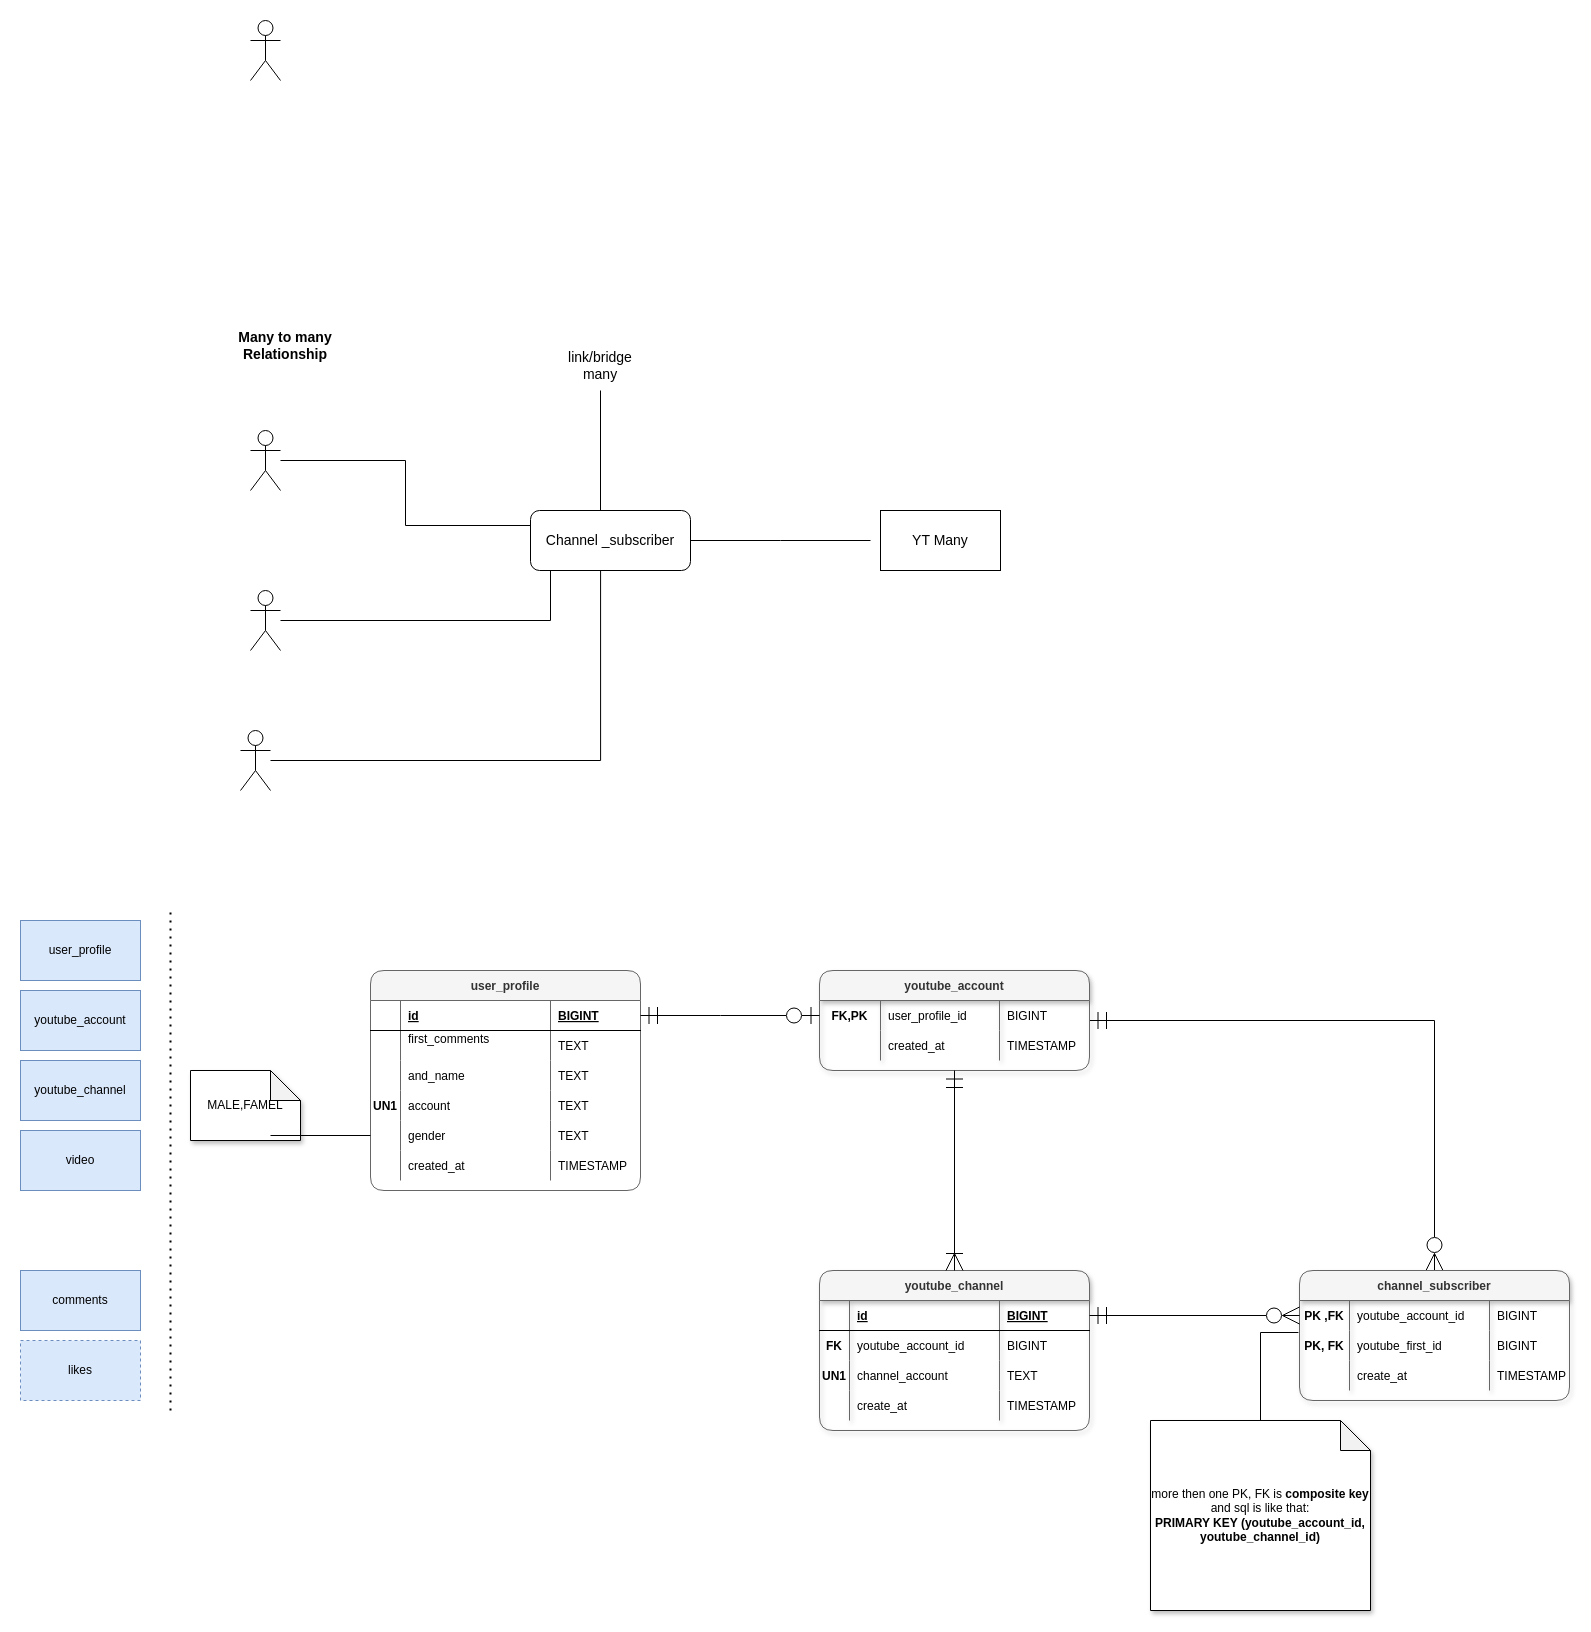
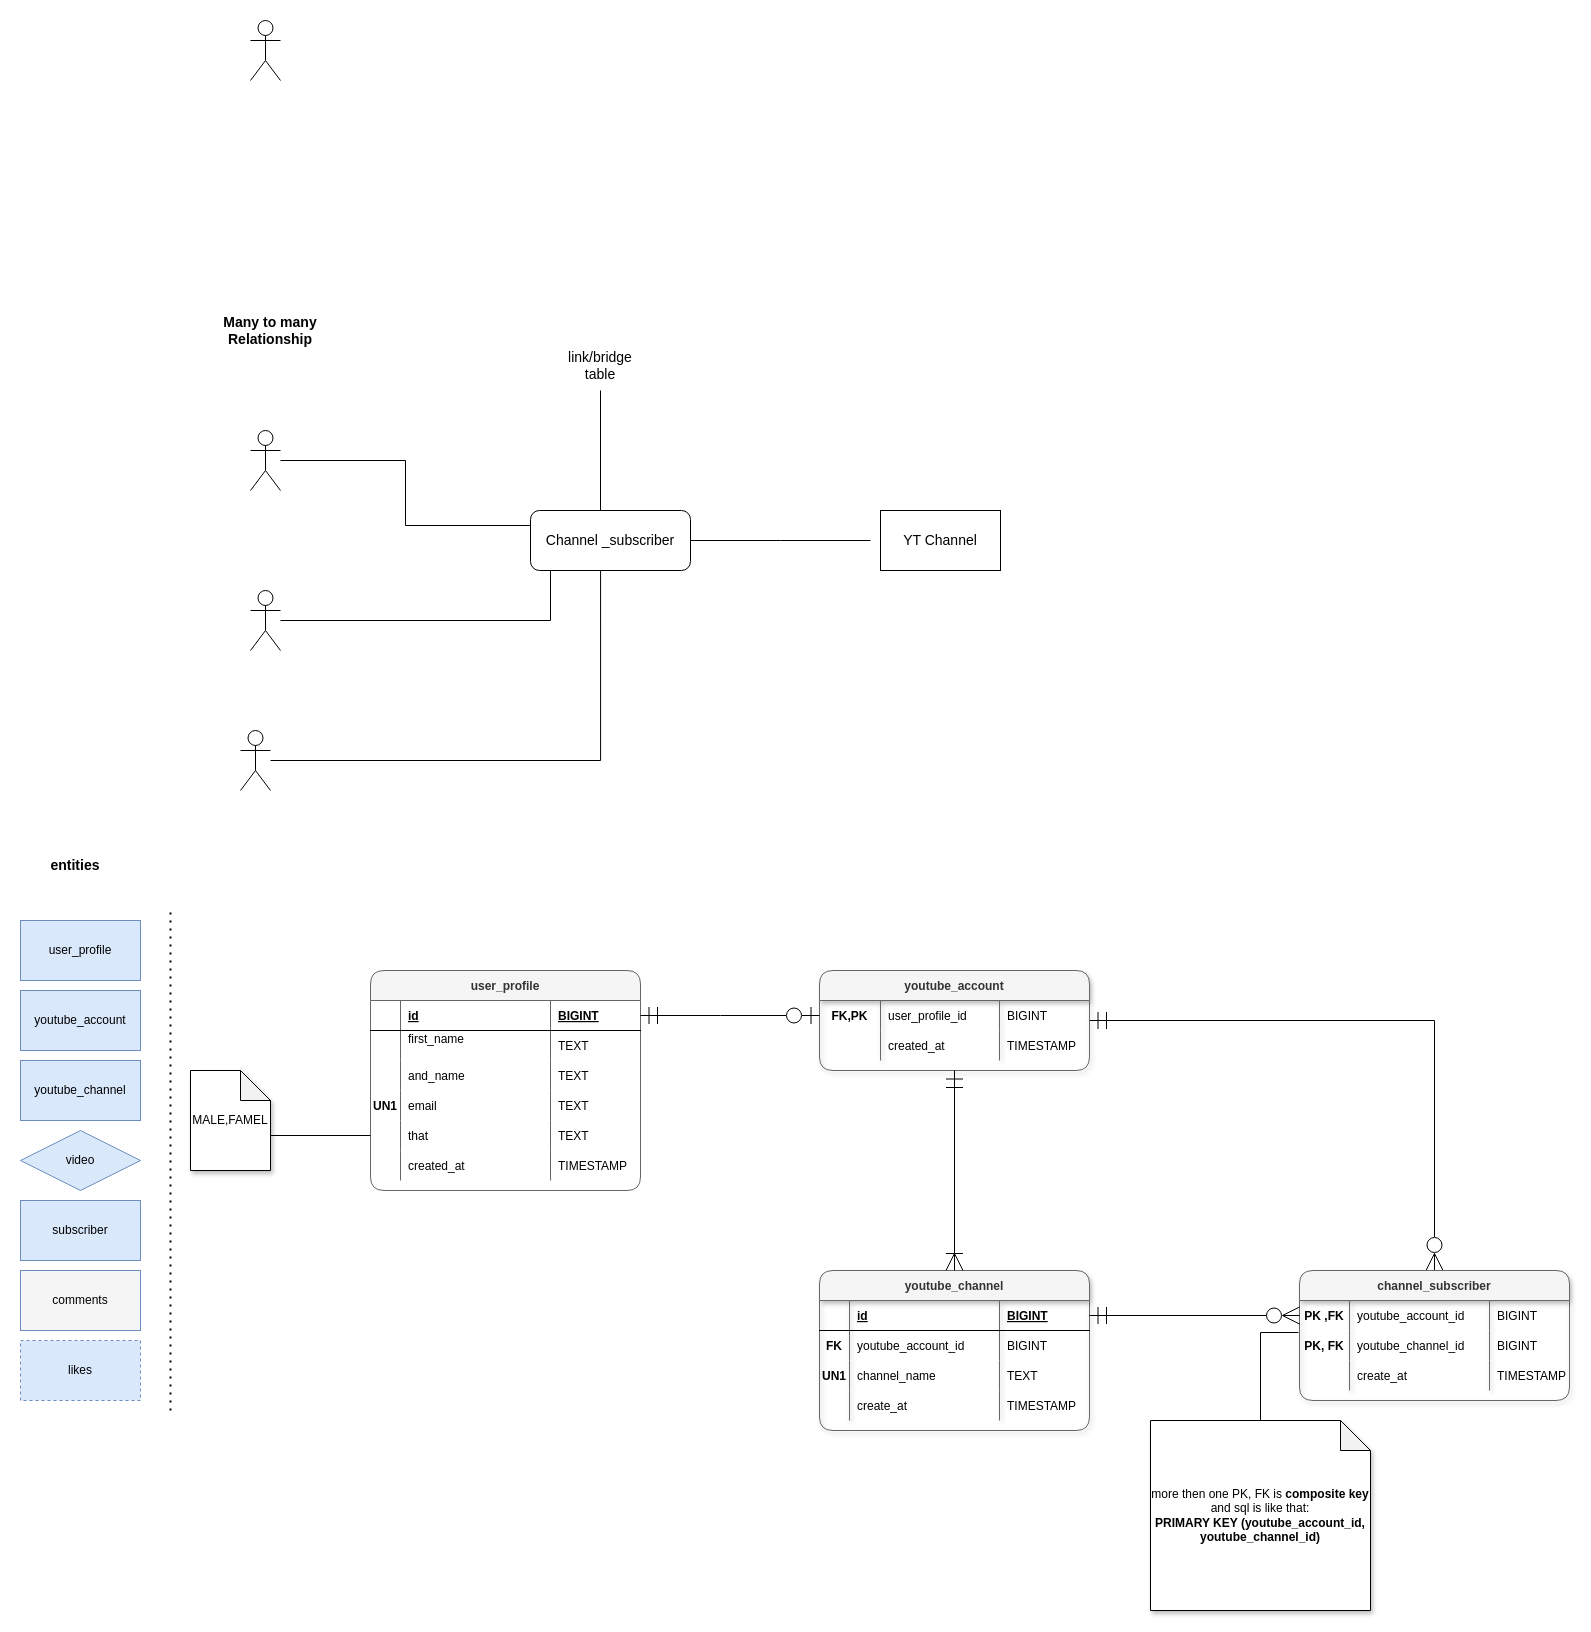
(286, 346) -> (271, 331)
(601, 366) -> (601, 366)
(941, 541) -> (941, 541)
none -> (76, 866)
(453, 1039) -> (440, 1039)
(246, 1106) -> (231, 1121)
(432, 1106) -> (422, 1106)
(428, 1136) -> (421, 1136)
(81, 1161) -> (81, 1161)
none -> (81, 1231)
(81, 1301) -> (81, 1301)
(1408, 1346) -> (1414, 1346)
(906, 1376) -> (896, 1376)
